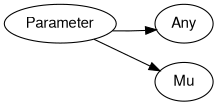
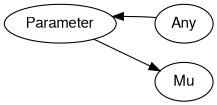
(129, 31) -> (140, 17)
